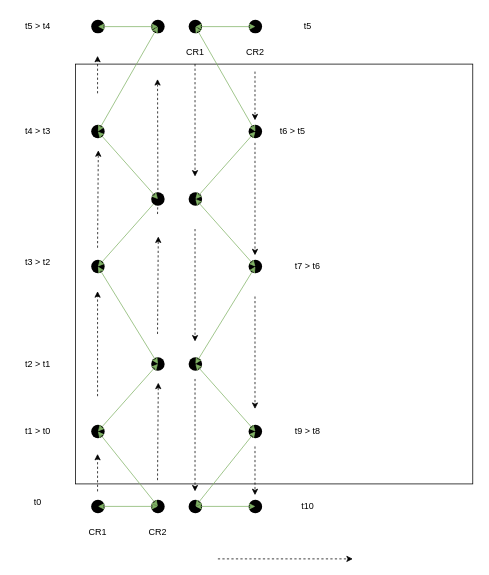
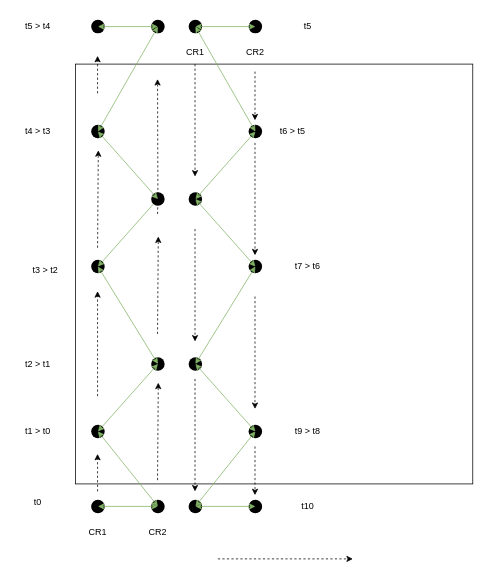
(38, 263) -> (45, 270)
